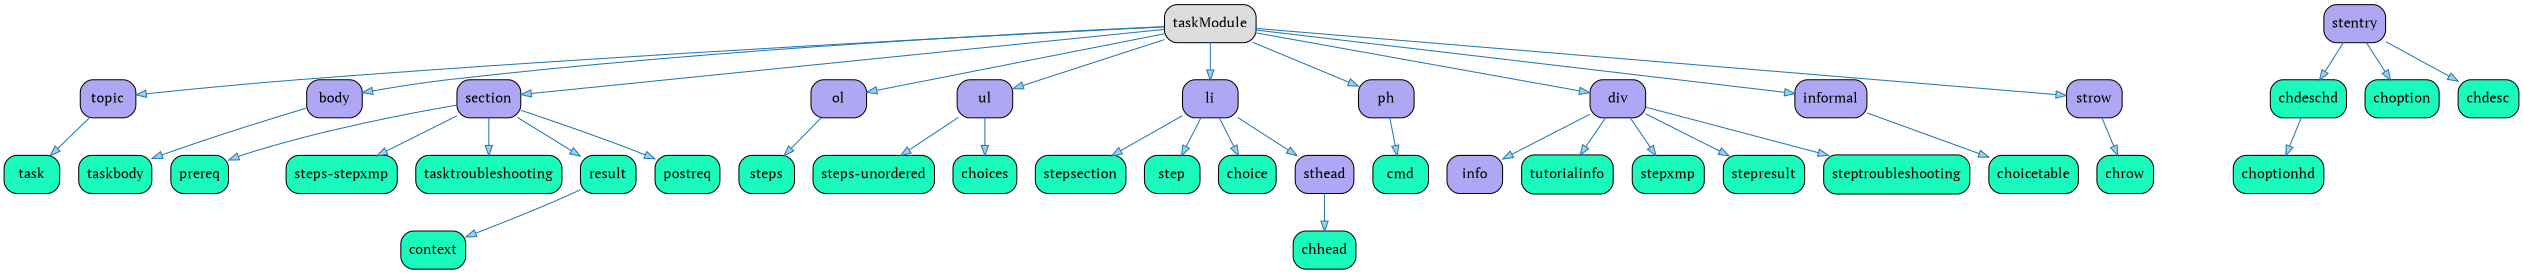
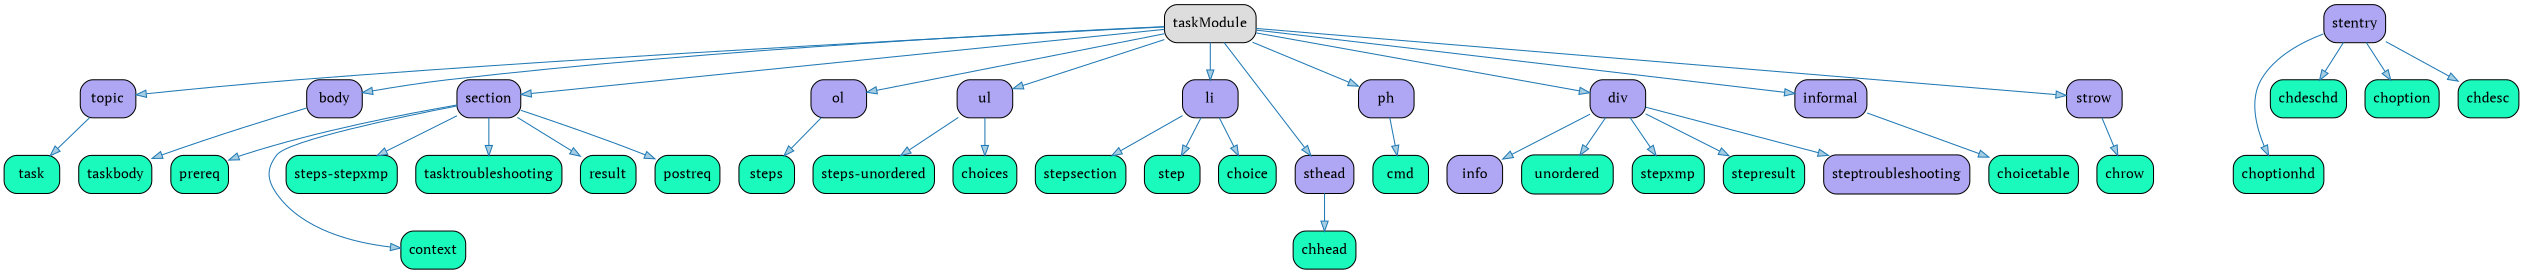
(2295, 132) -> (2264, 76)
(1263, 134) -> (1264, 95)
(1567, 174) -> (1567, 174)
(1897, 174) -> (1897, 174)
(528, 212) -> (283, 150)
